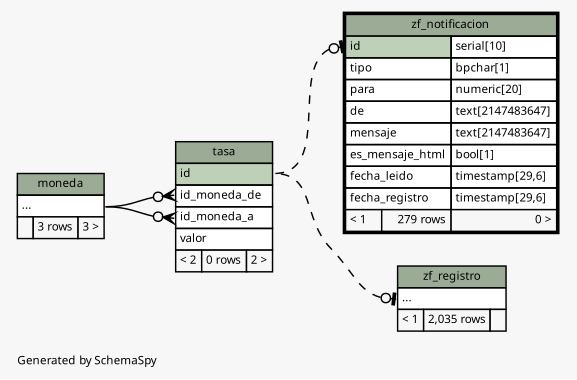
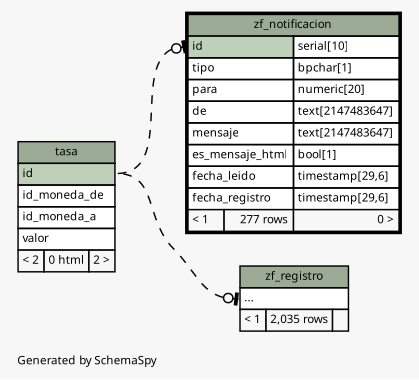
(61, 205) -> none
(422, 220) -> (265, 220)
(224, 260) -> (67, 260)
